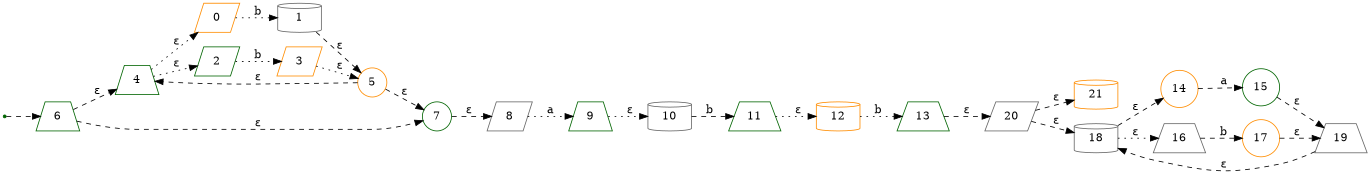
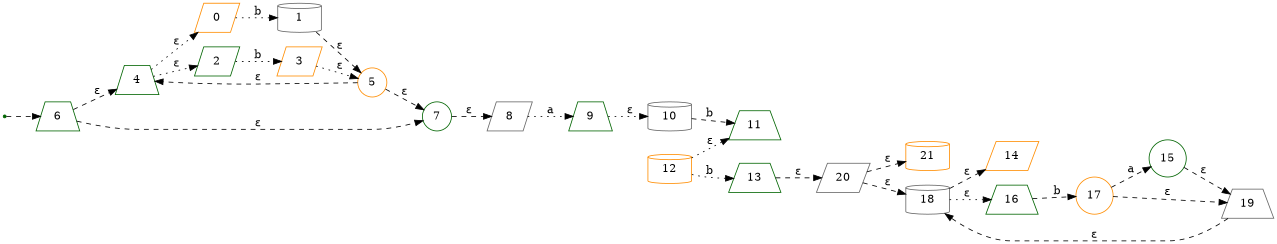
(1216, 88) -> (1127, 179)
(1179, 89) -> (1012, 156)
(792, 116) -> (707, 150)
(1179, 138) -> (1012, 200)
